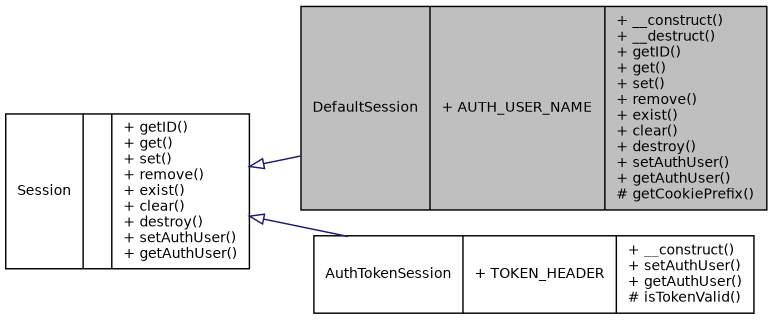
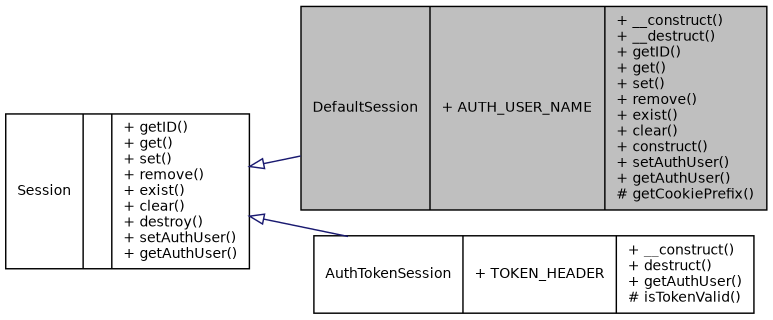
(656, 147) -> (662, 147)
(684, 266) -> (670, 266)
